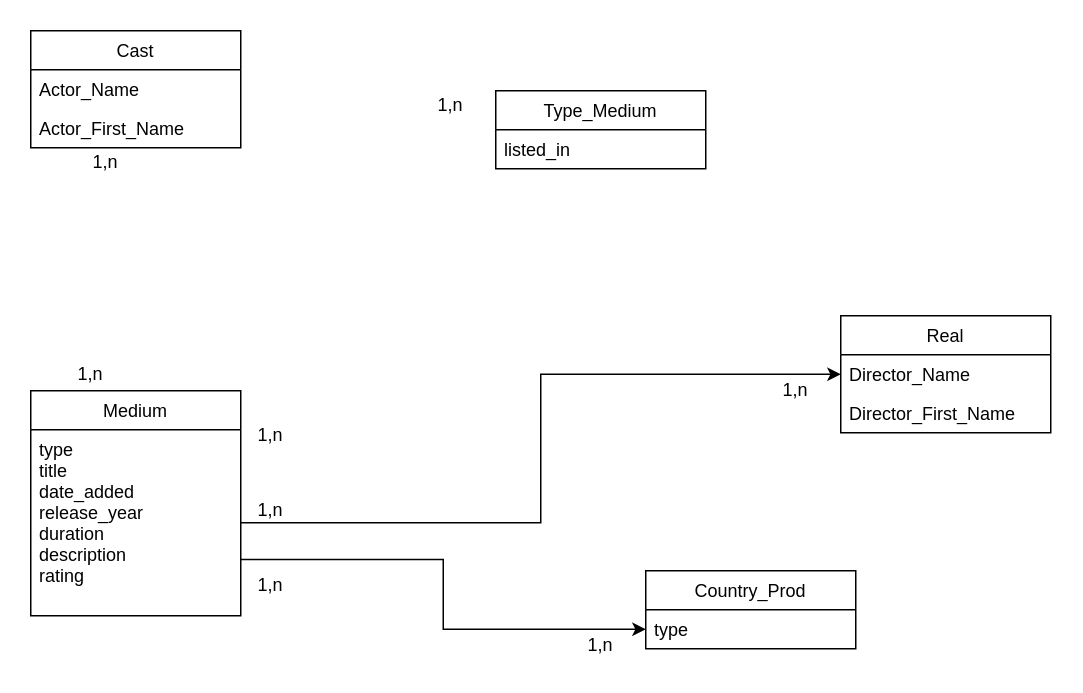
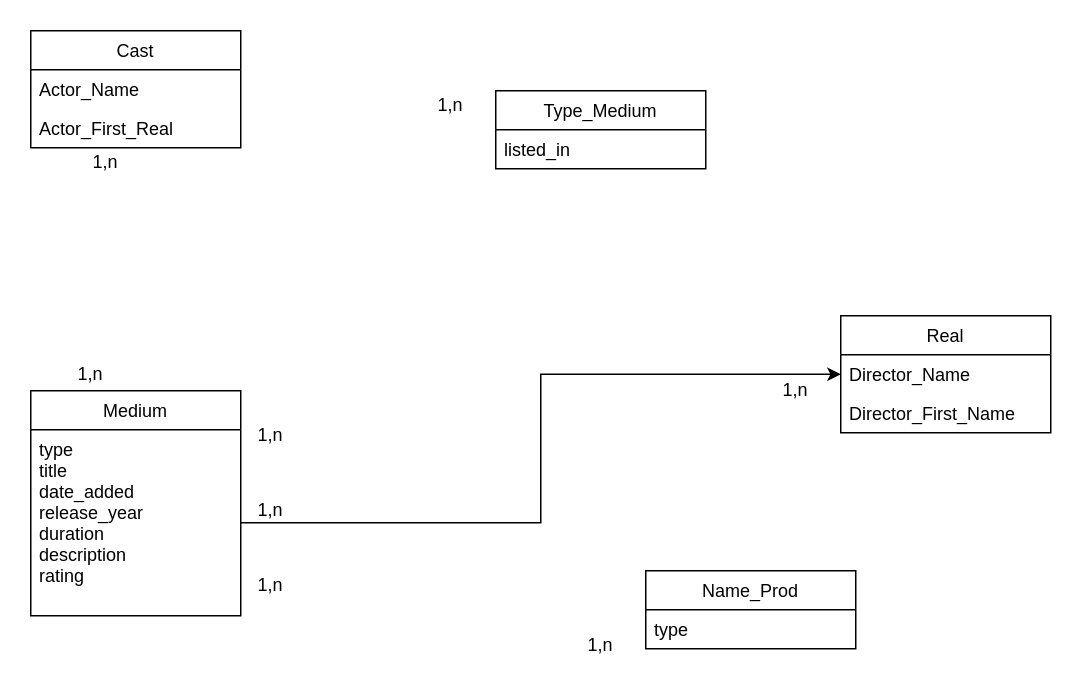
(117, 129) -> (115, 129)
(443, 589) -> none
(750, 591) -> (750, 591)
